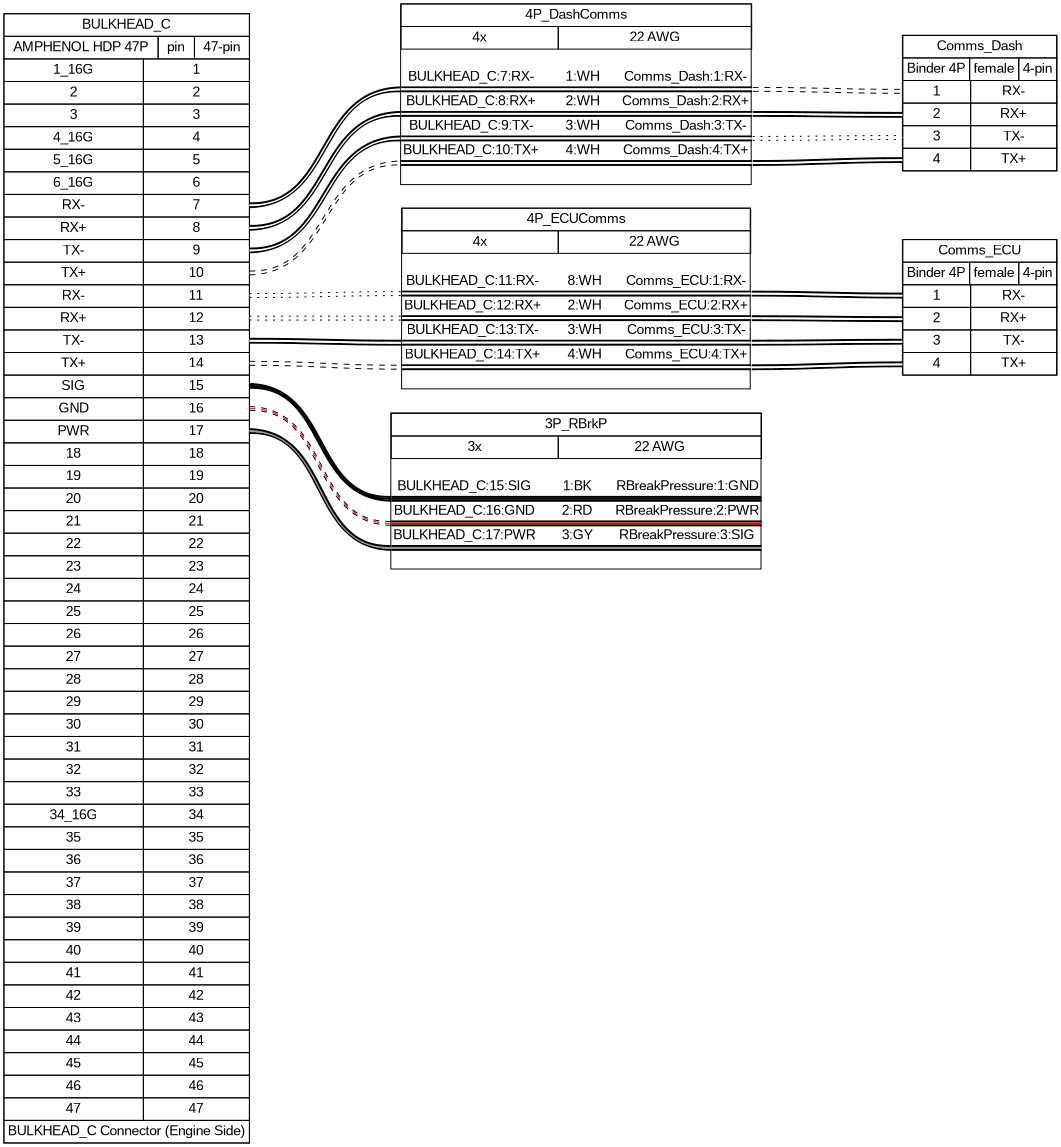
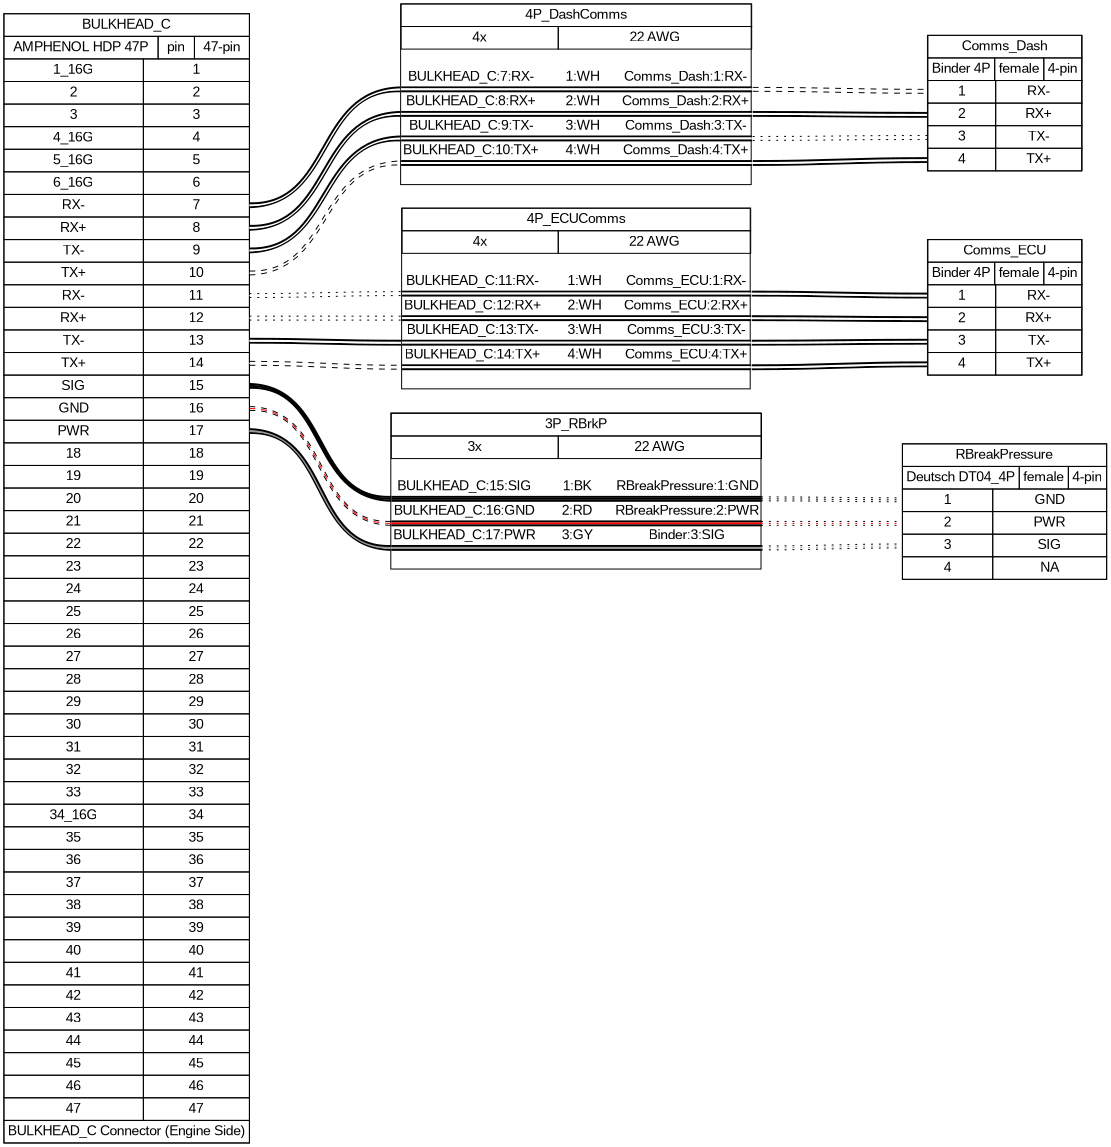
(583, 281) -> (583, 281)
none -> (1005, 512)
(687, 535) -> (687, 535)
